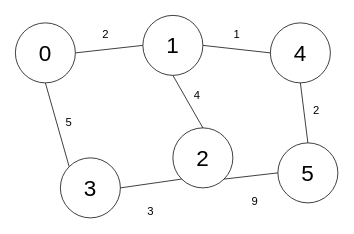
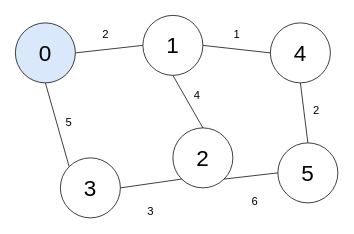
(45, 53) -> (45, 53)
(255, 197) -> (255, 197)
